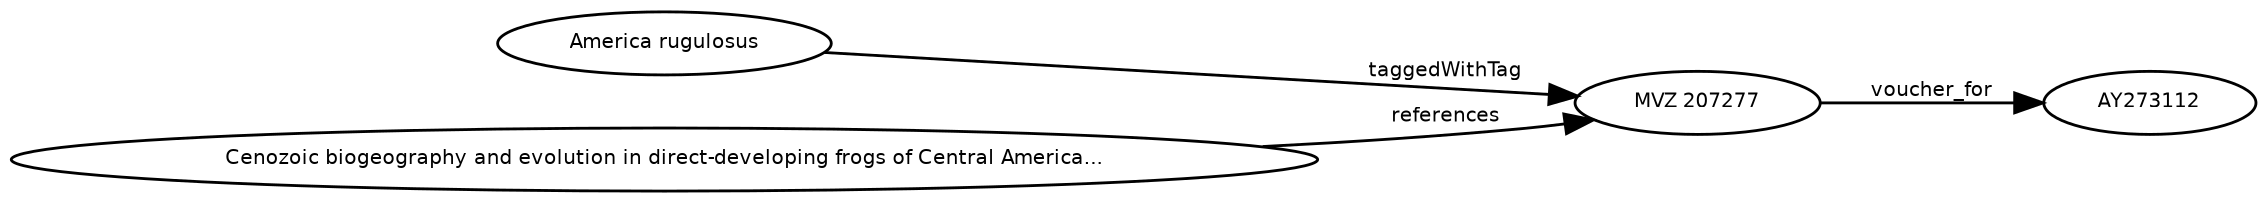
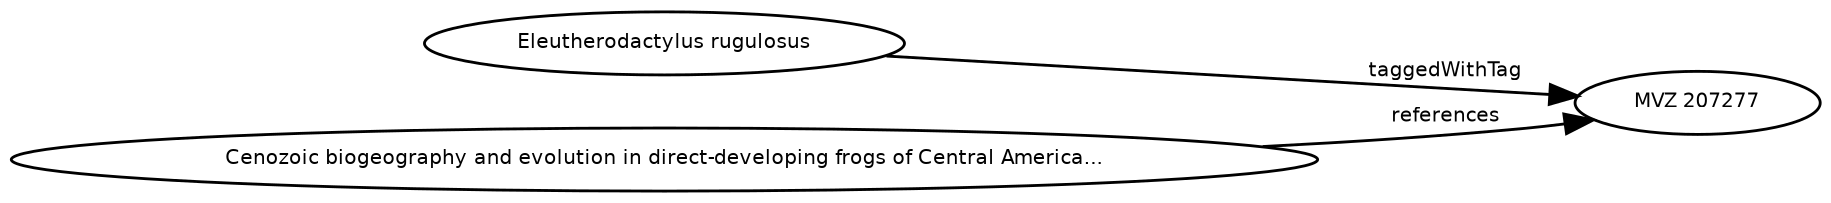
(664, 43) -> (664, 43)
(2150, 103) -> none
